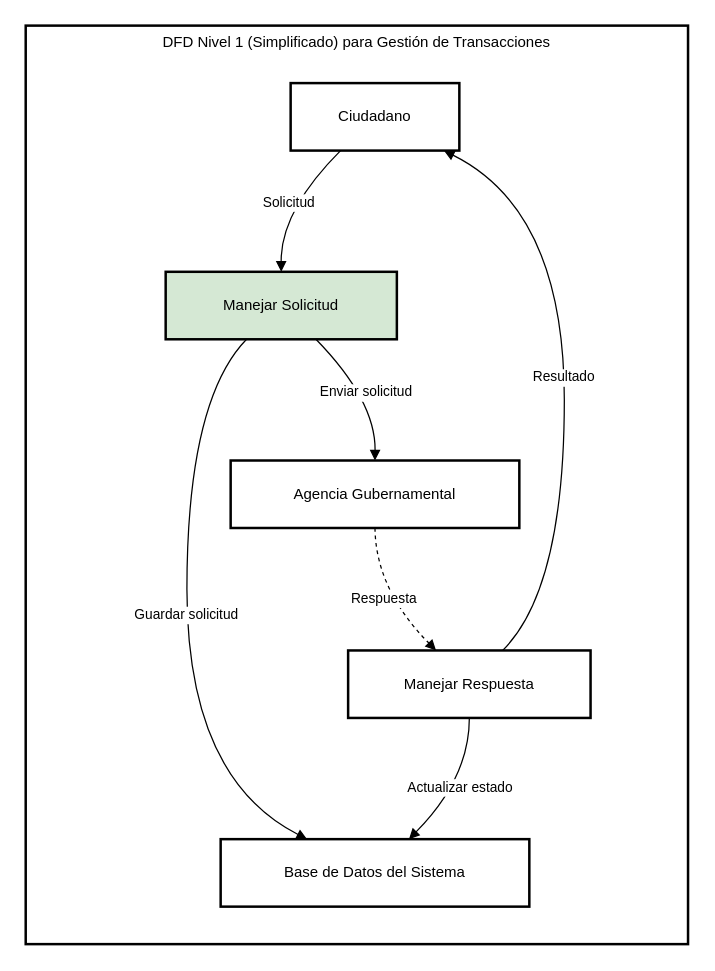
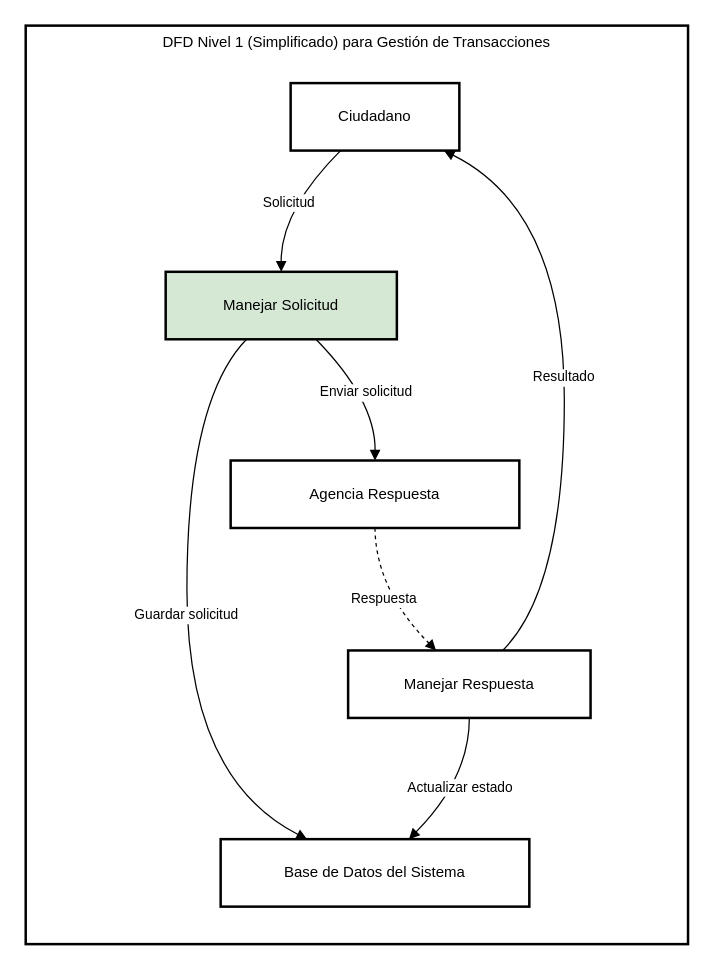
(375, 494) -> (375, 494)
